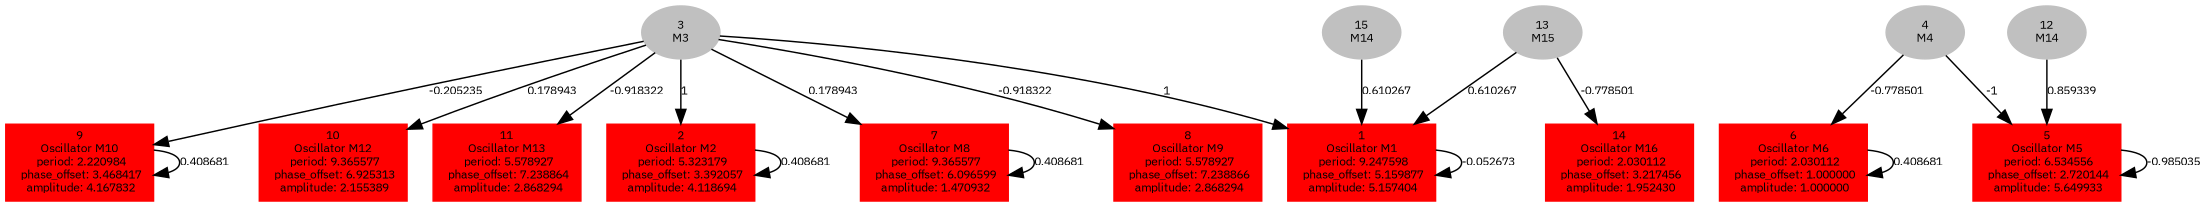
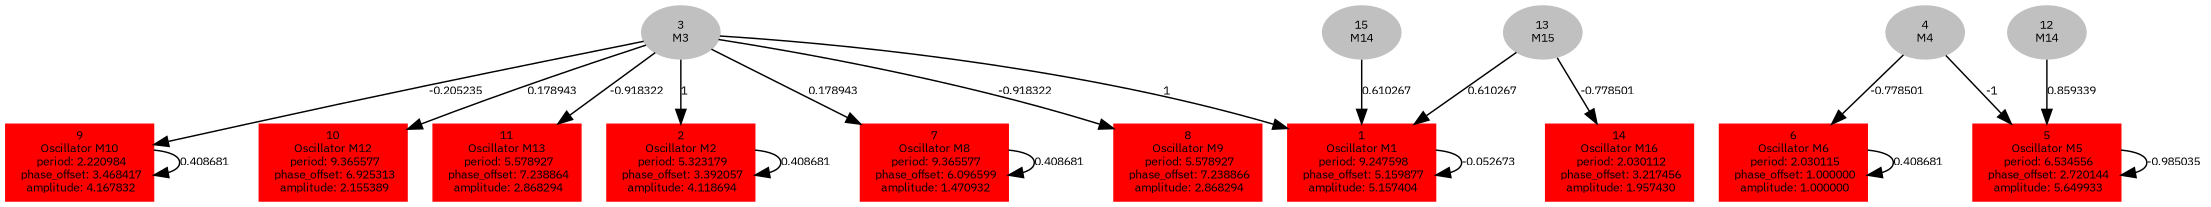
(1793, 162) -> (1793, 162)
(1620, 188) -> (1620, 188)
